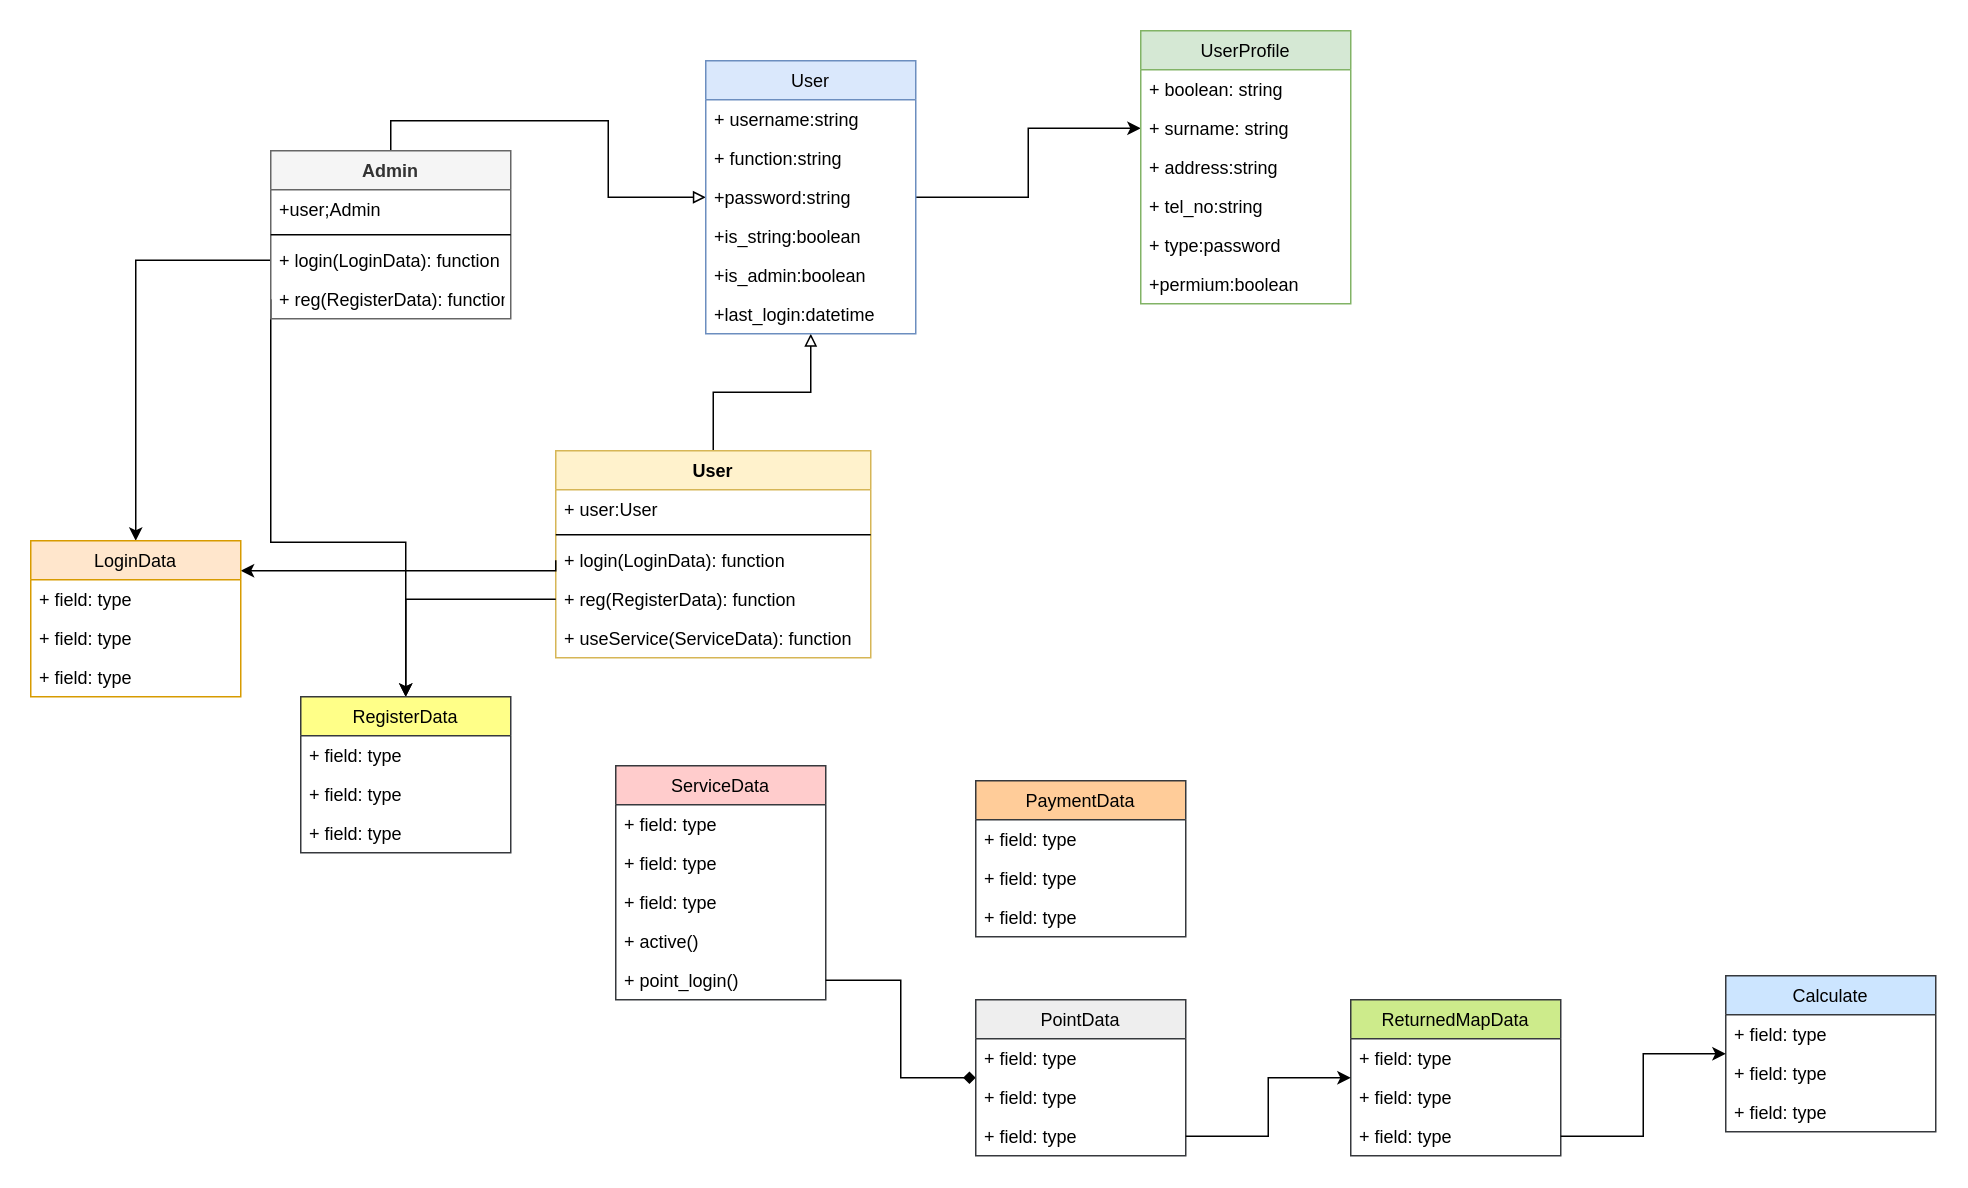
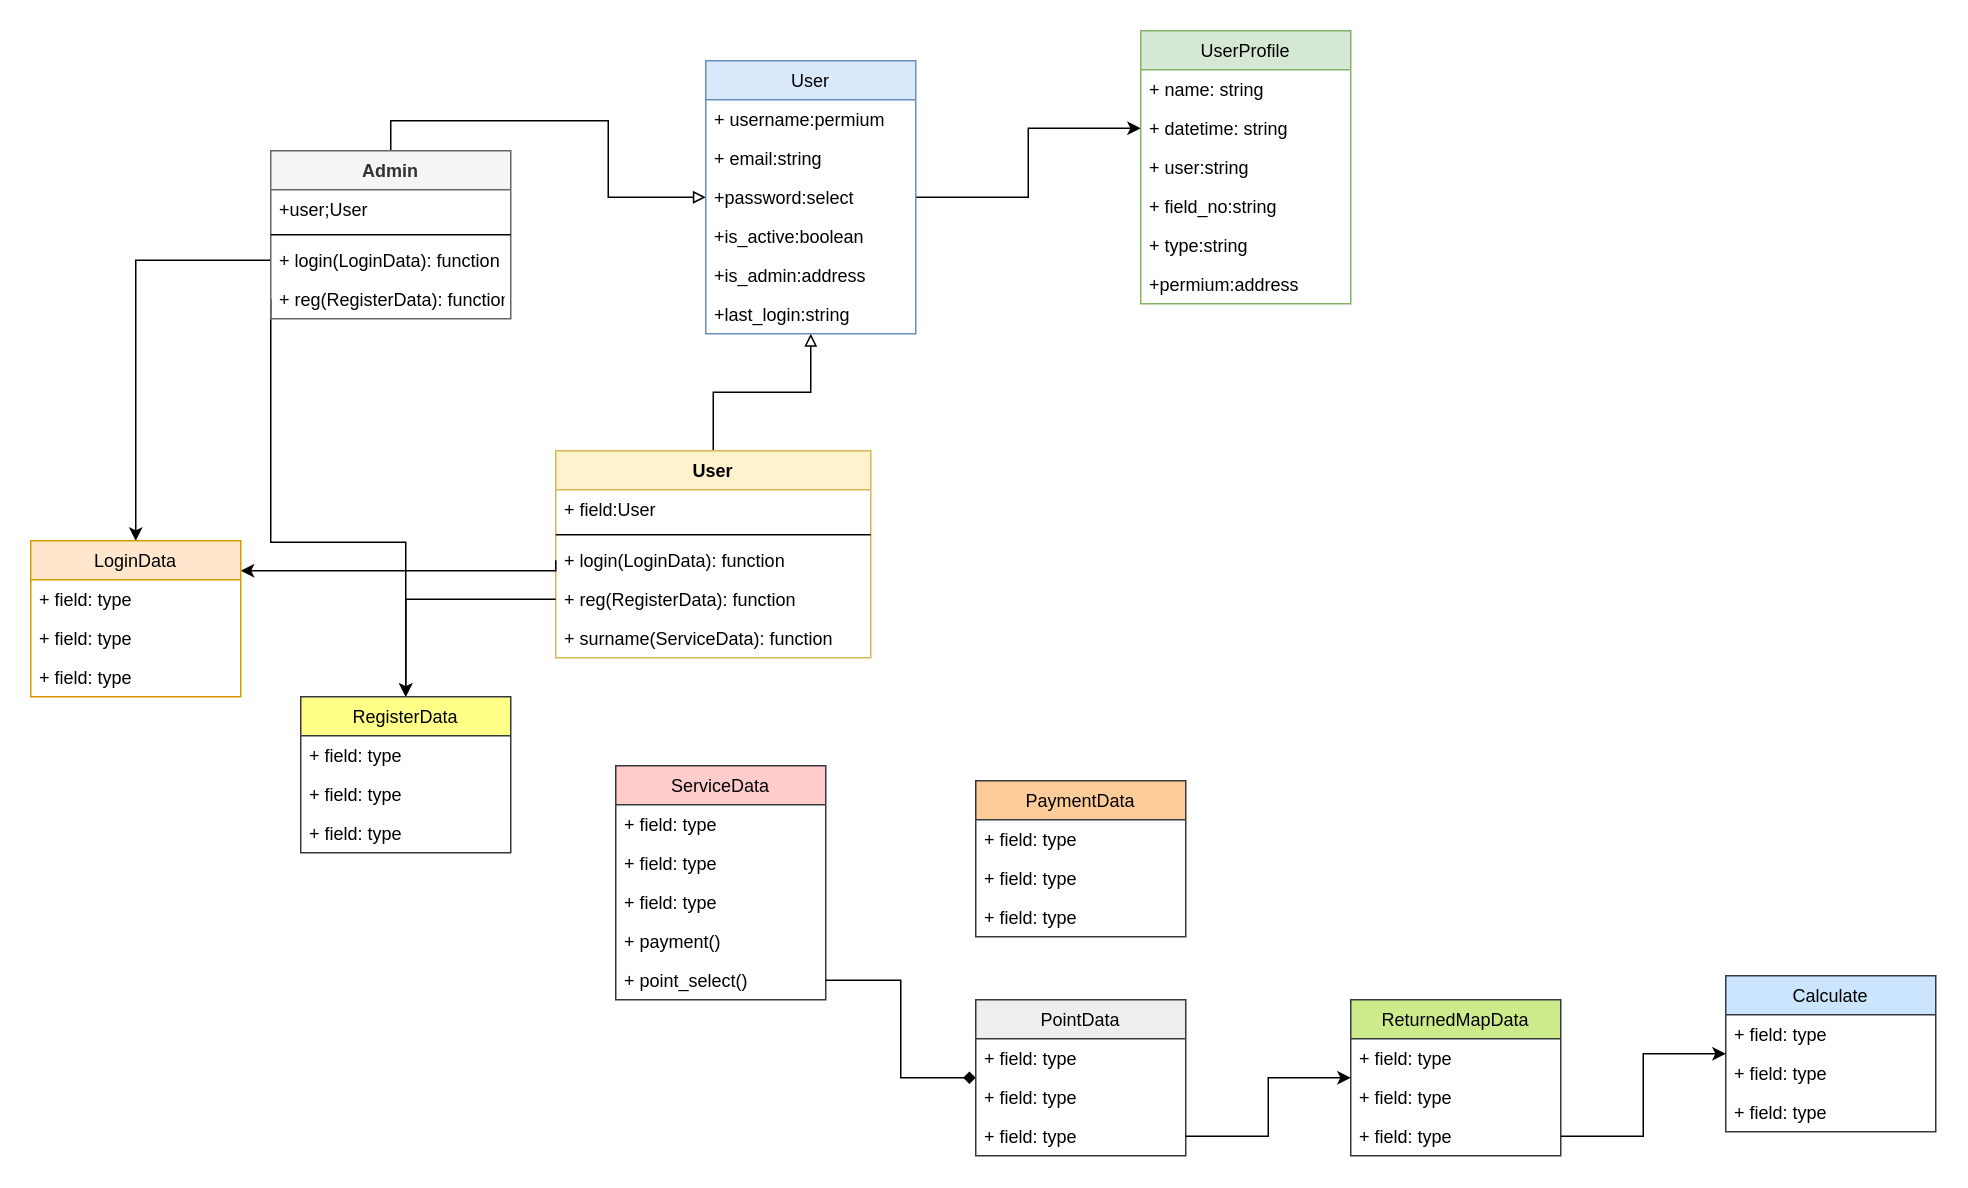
(1223, 90) -> (1210, 90)
(793, 120) -> (798, 120)
(1225, 129) -> (1228, 129)
(790, 159) -> (773, 159)
(1223, 168) -> (1208, 168)
(790, 198) -> (790, 198)
(1215, 207) -> (1223, 207)
(330, 210) -> (327, 210)
(795, 237) -> (795, 237)
(1220, 246) -> (1208, 246)
(790, 276) -> (793, 276)
(1223, 285) -> (1225, 285)
(803, 315) -> (793, 315)
(615, 510) -> (615, 510)
(726, 639) -> (714, 639)
(670, 942) -> (677, 942)
(690, 981) -> (698, 981)
